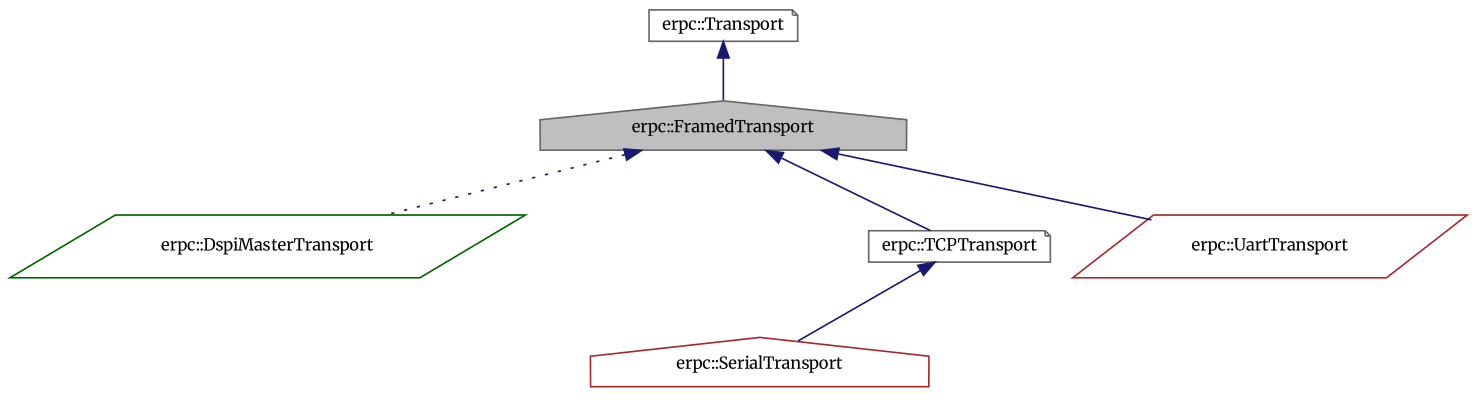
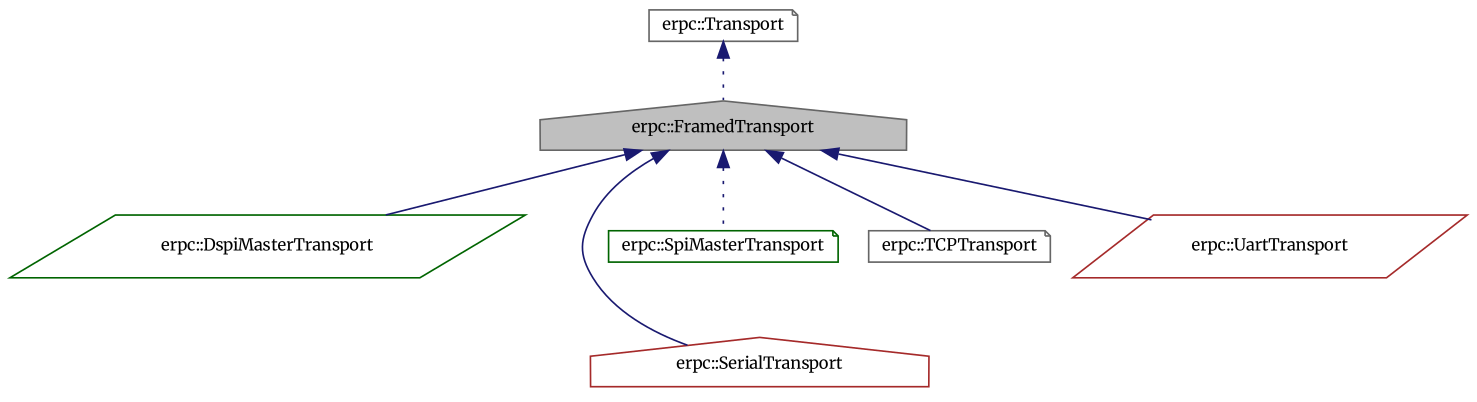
(723, 79) -> (723, 79)
(505, 185) -> (505, 185)
none -> (723, 246)
(859, 306) -> (586, 263)
